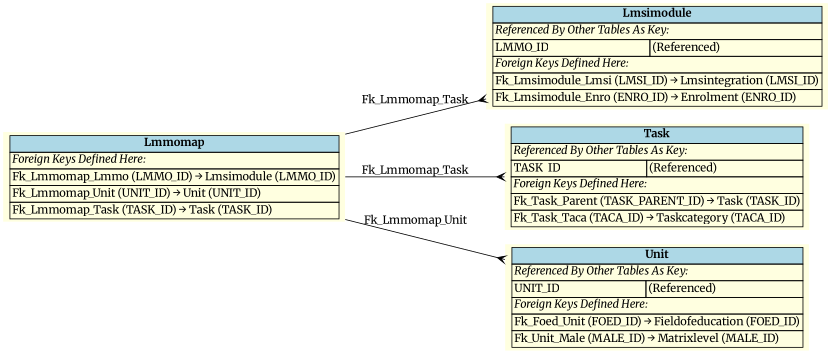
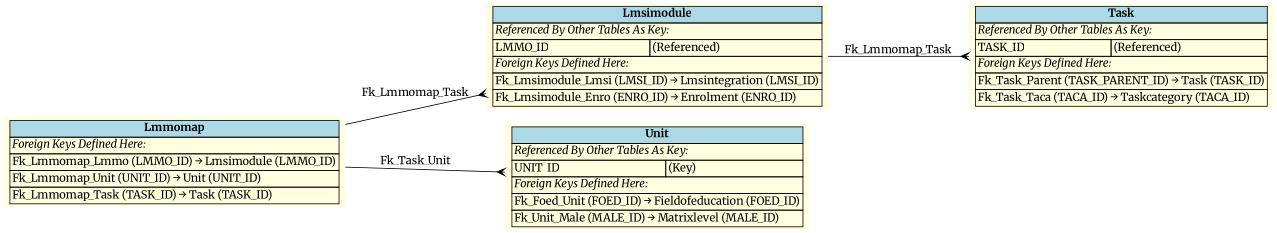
(421, 177) -> (895, 56)
(416, 221) -> (416, 161)
(682, 289) -> (682, 168)
